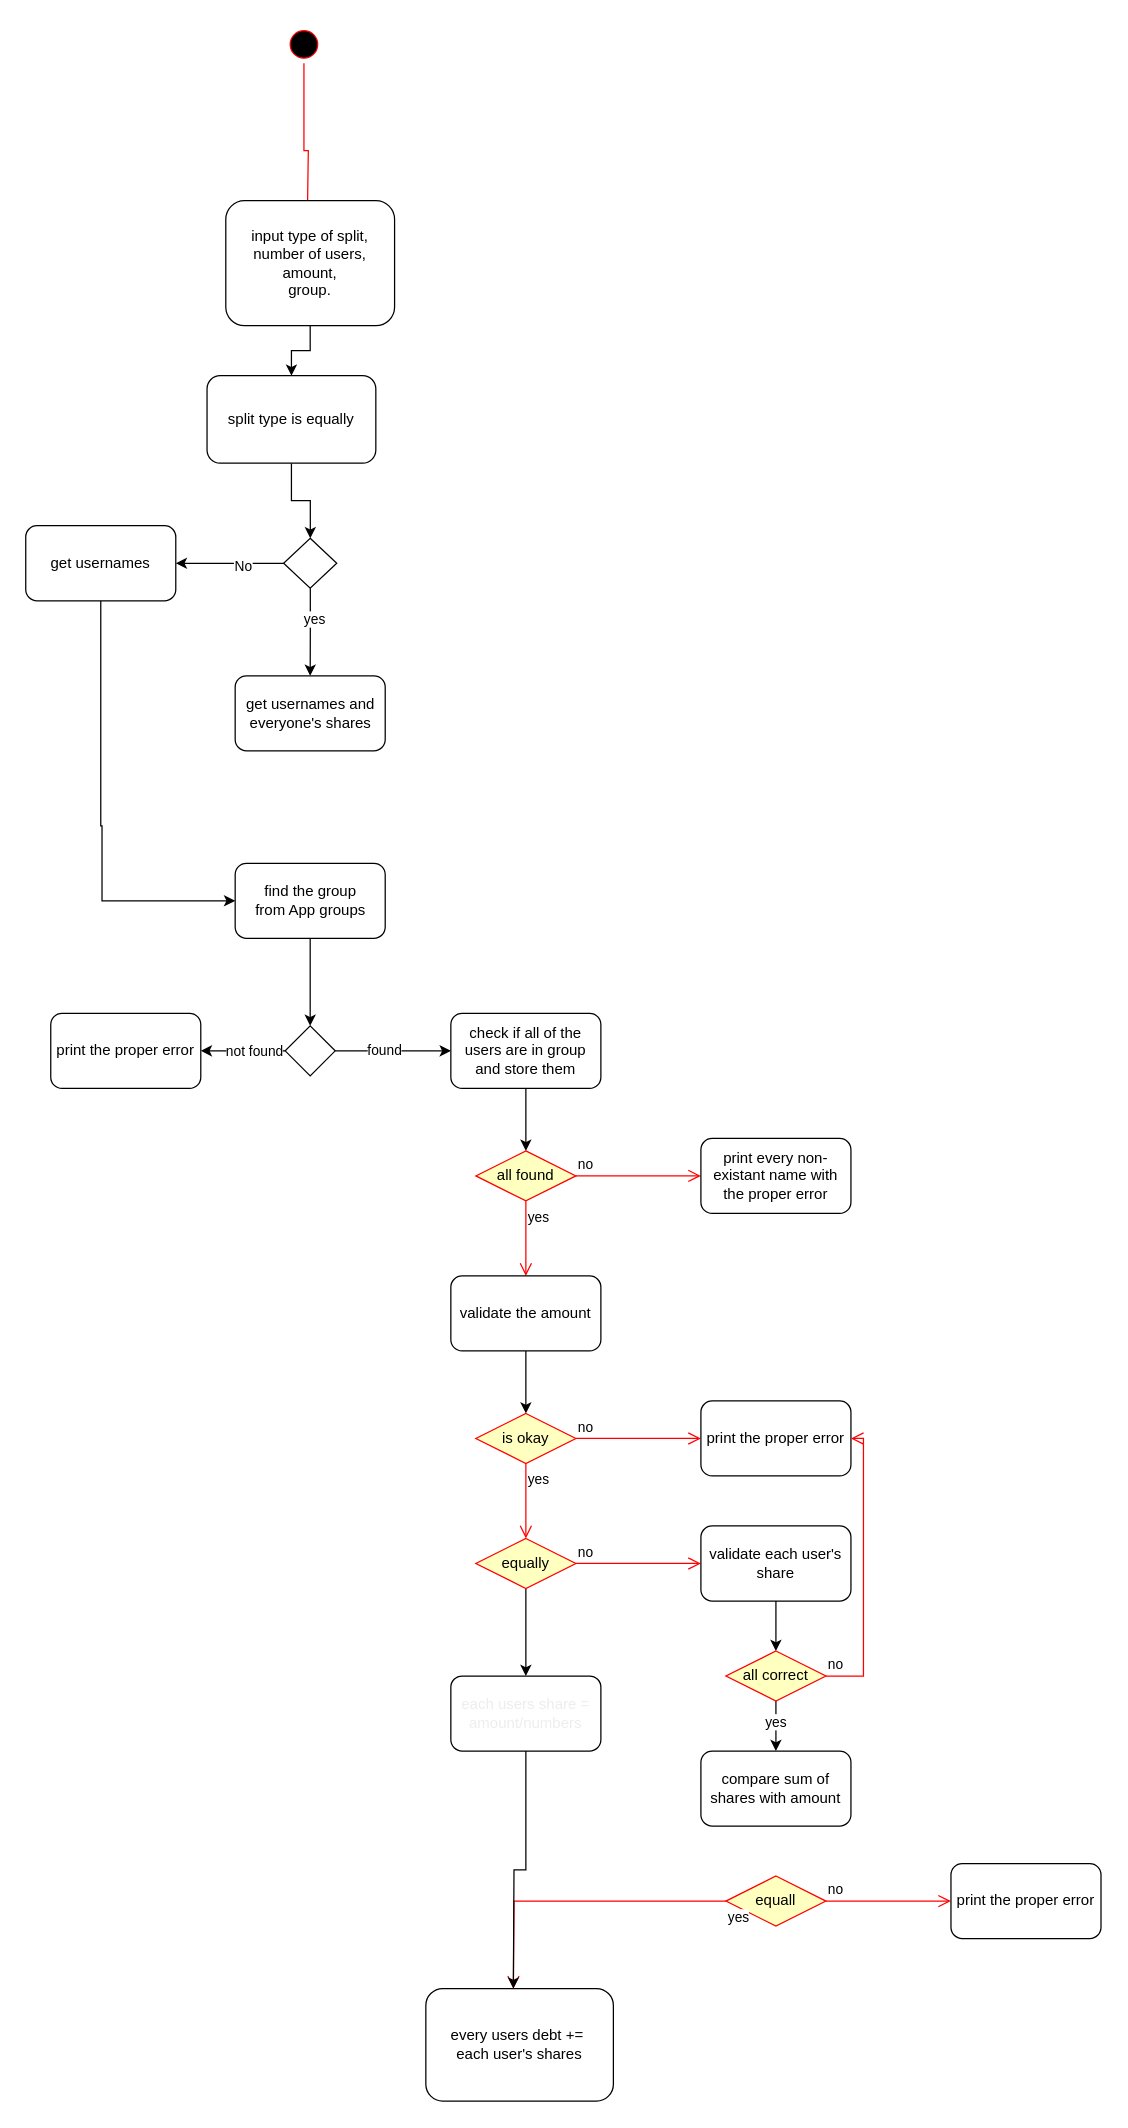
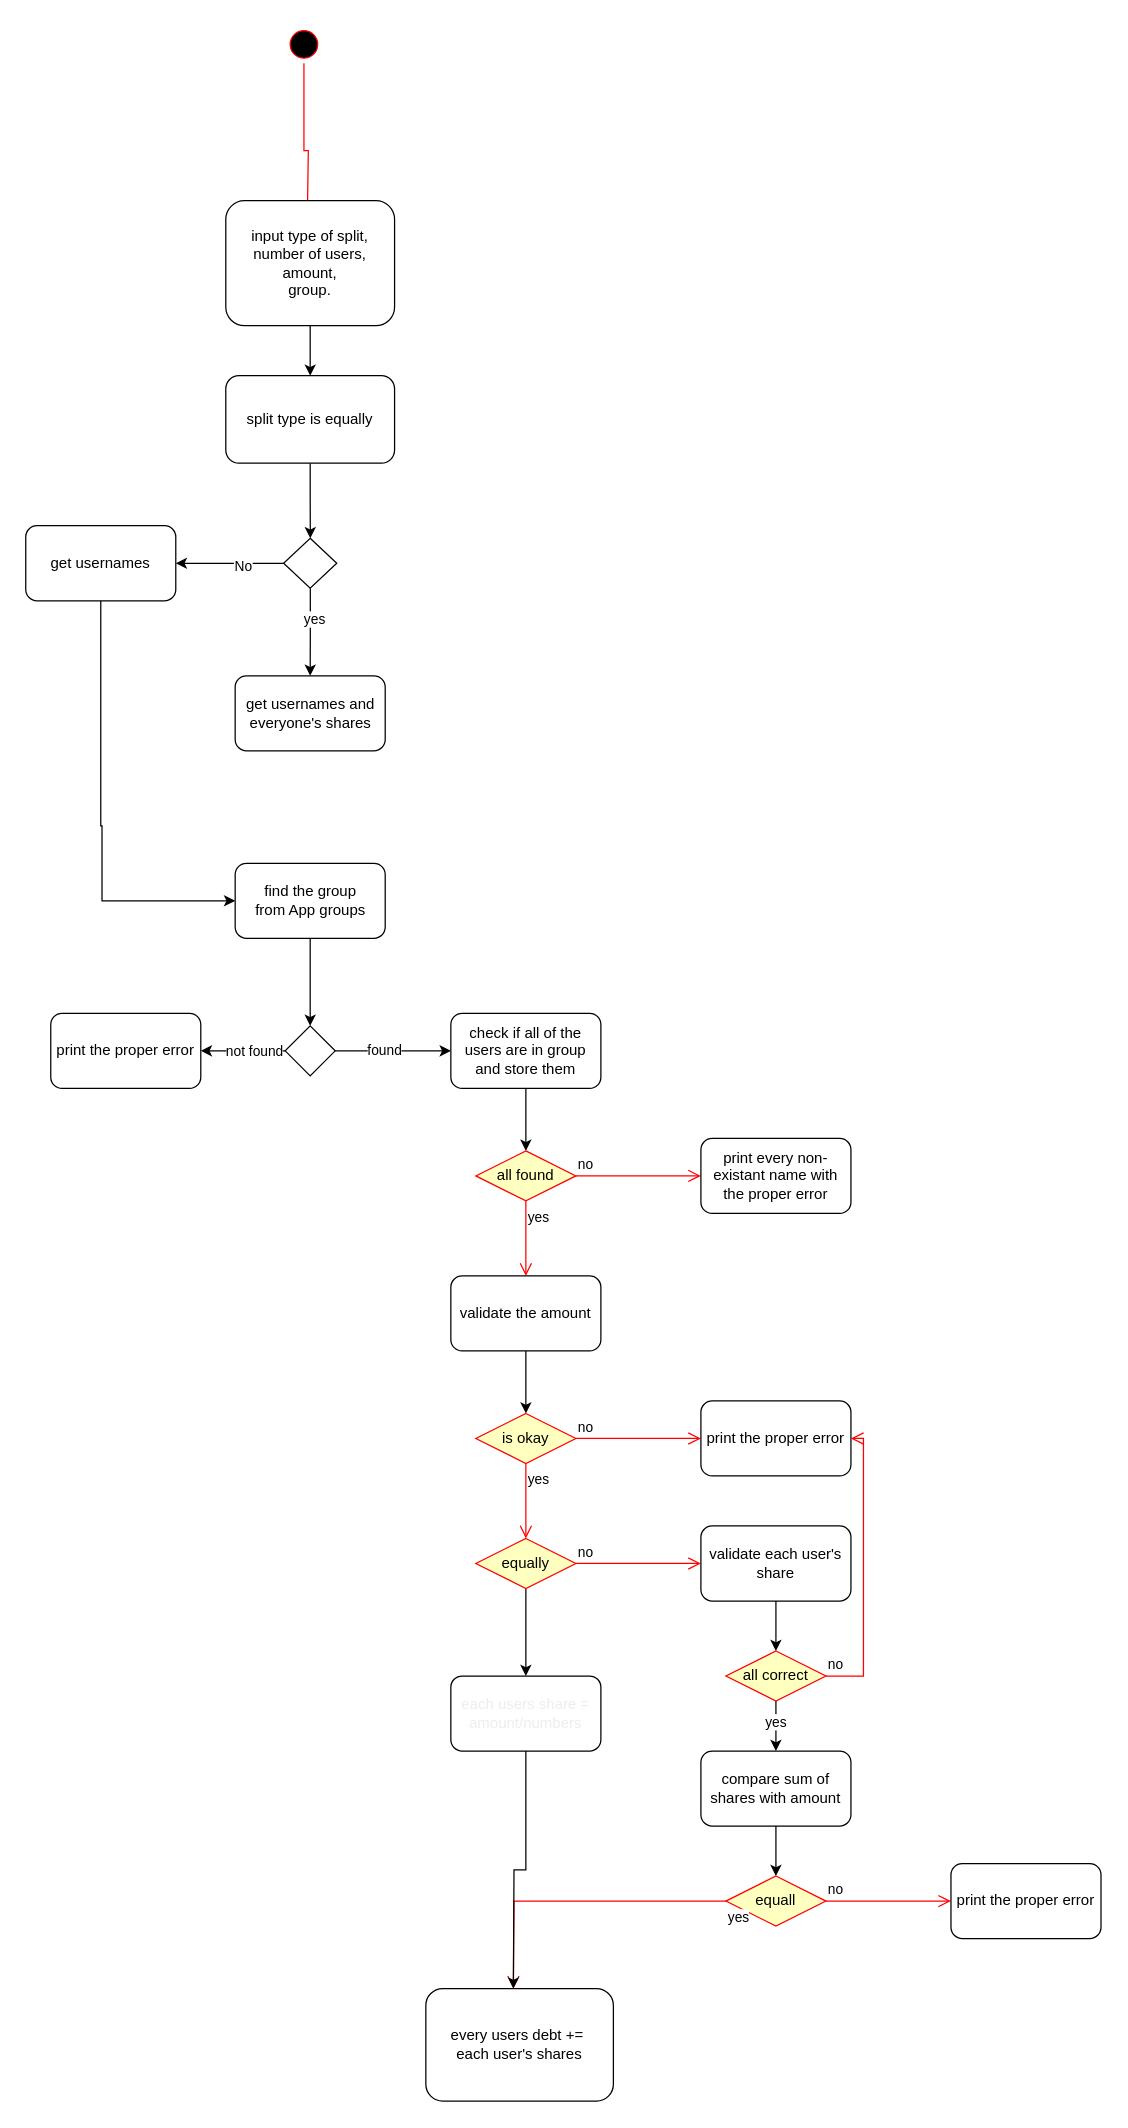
(291, 419) -> (310, 419)
none -> (776, 1847)
